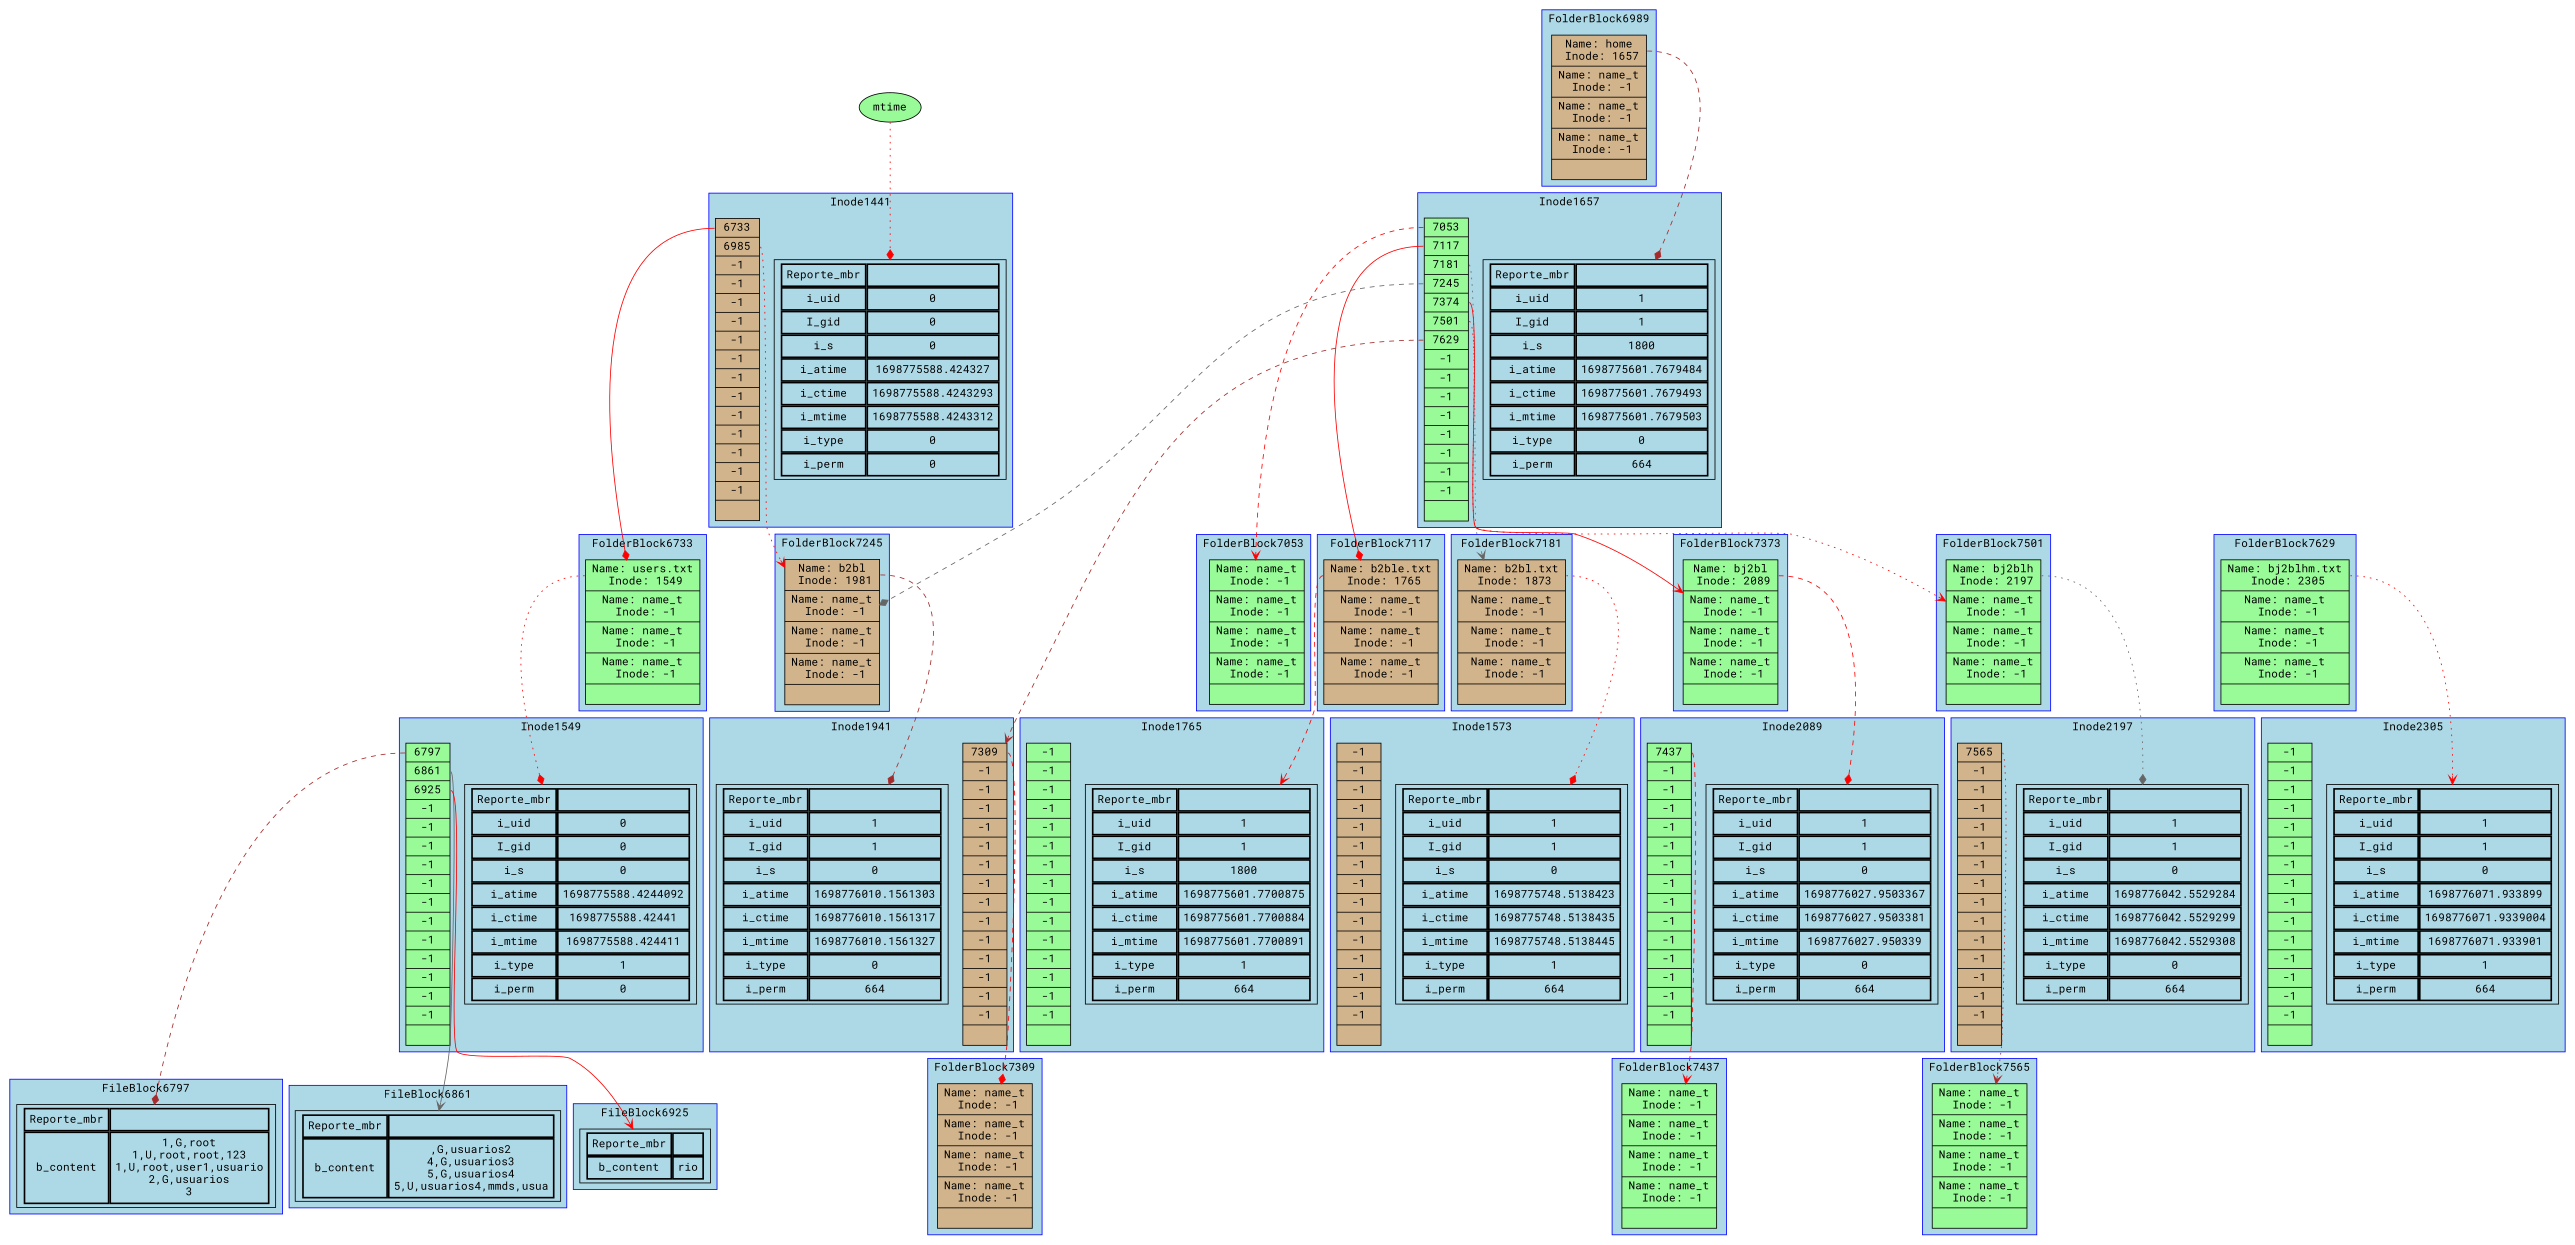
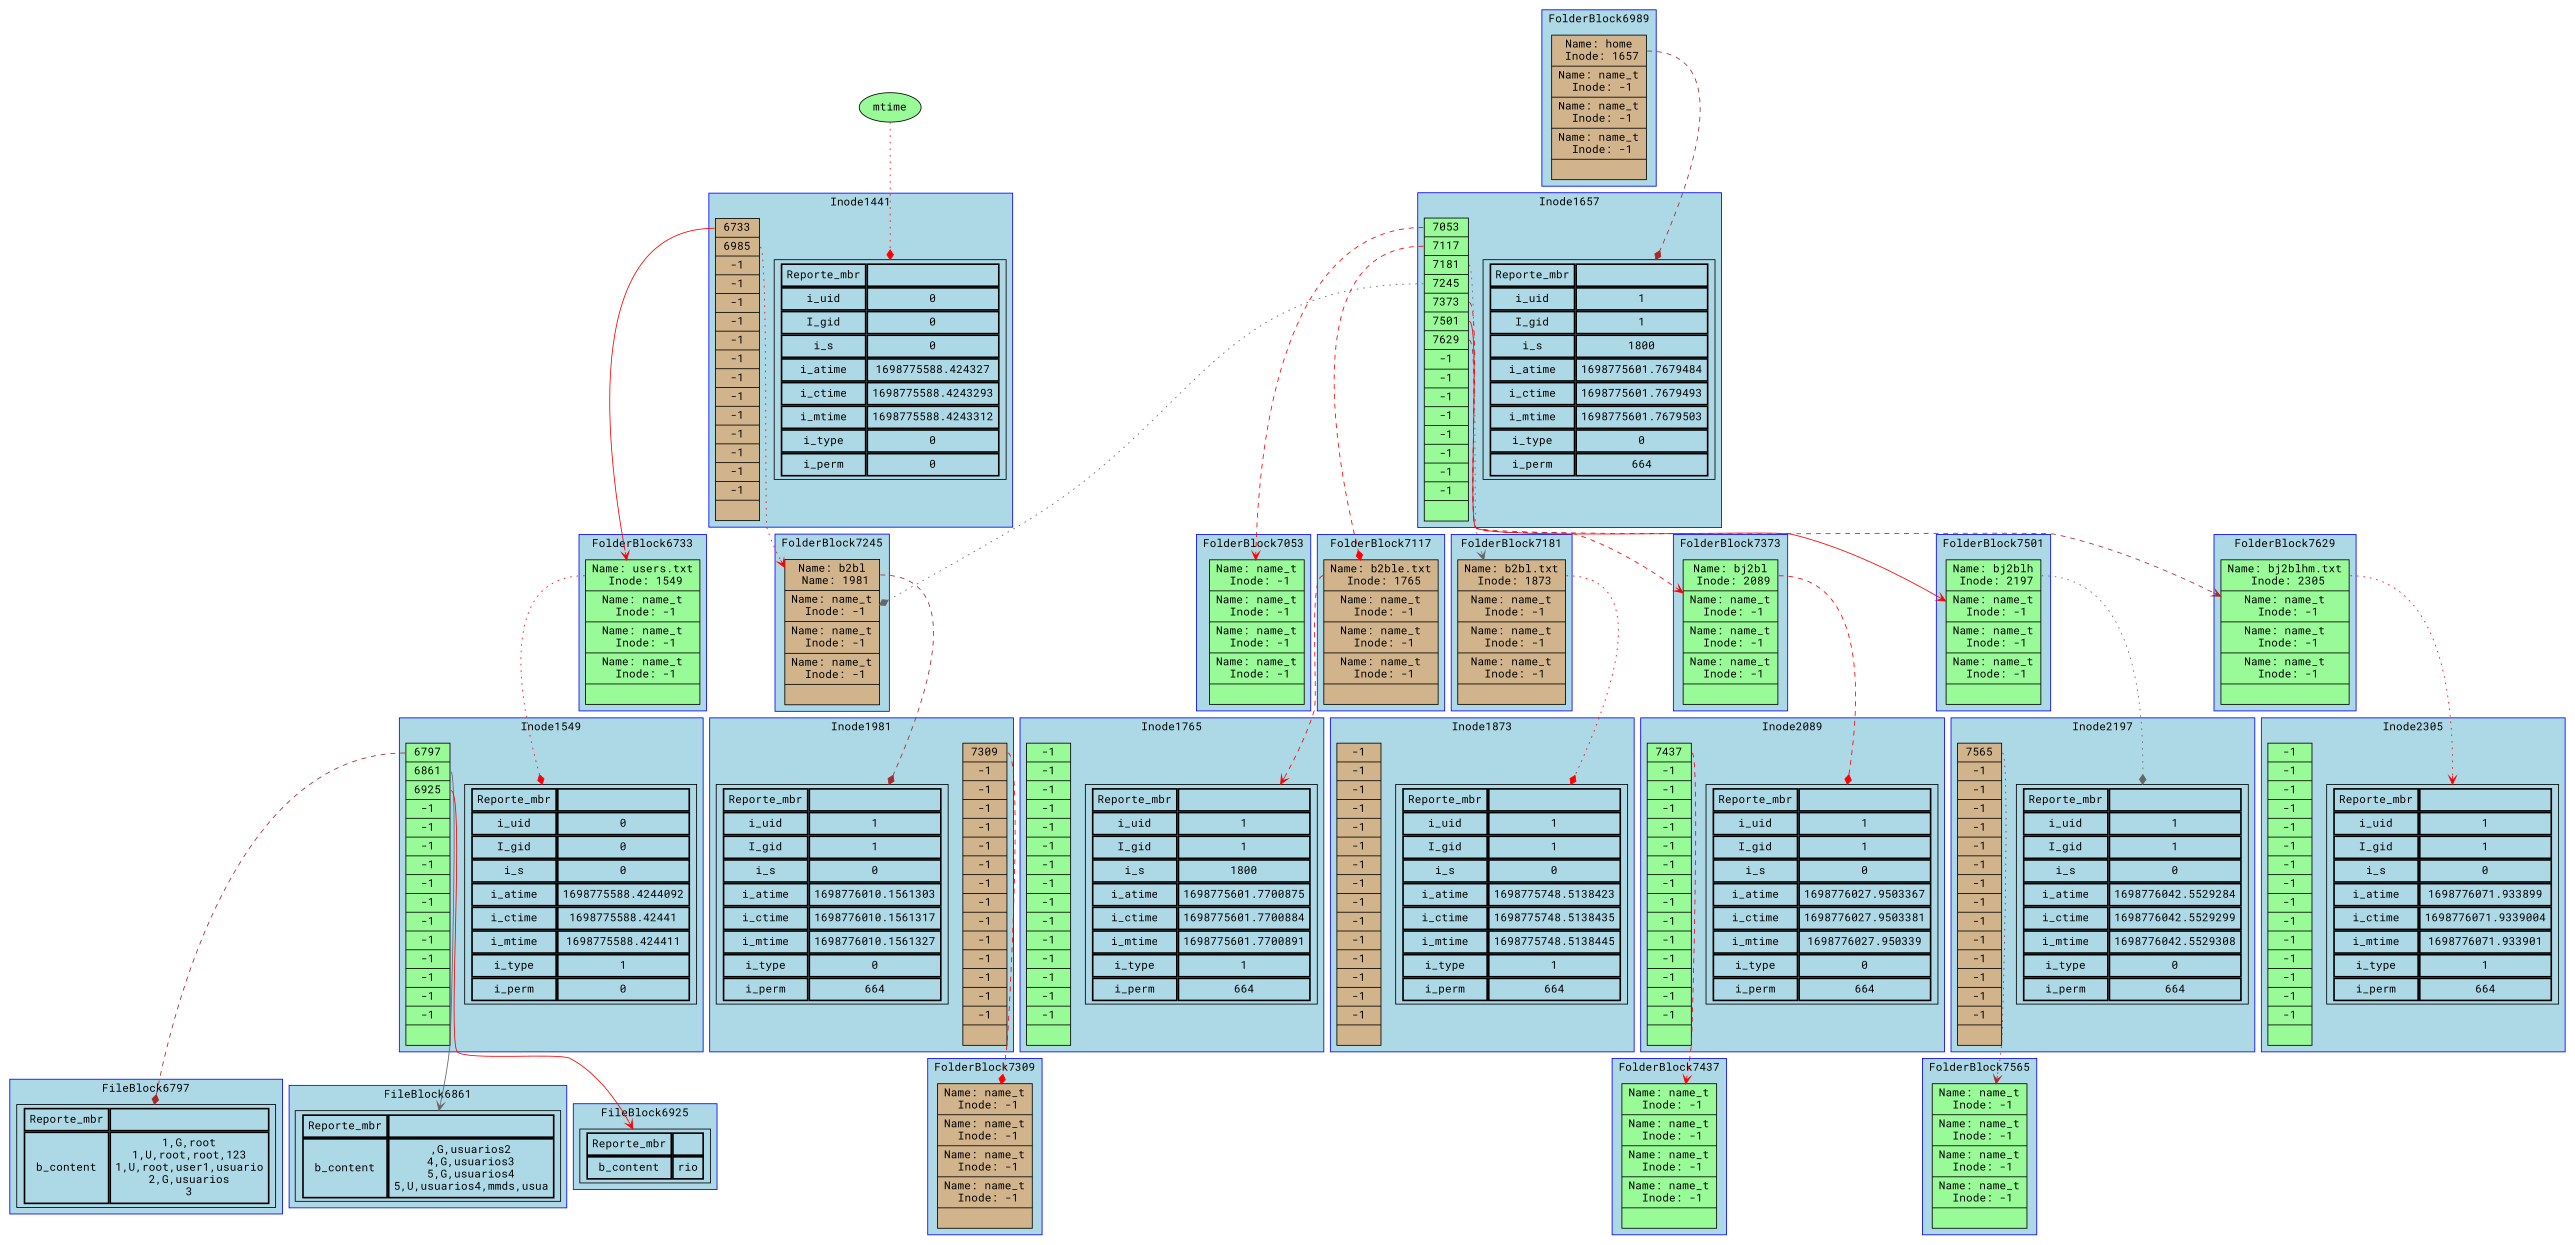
(1446, 302) -> (1446, 302)
(612, 363) -> (612, 363)
(1335, 376) -> (1335, 376)
(1150, 423) -> (1150, 423)
(1156, 466) -> (1826, 534)
(1475, 522) -> (1475, 522)
(1610, 534) -> (1610, 534)
(832, 581) -> (832, 581)
(862, 727) -> (862, 727)
(1482, 727) -> (1482, 727)
